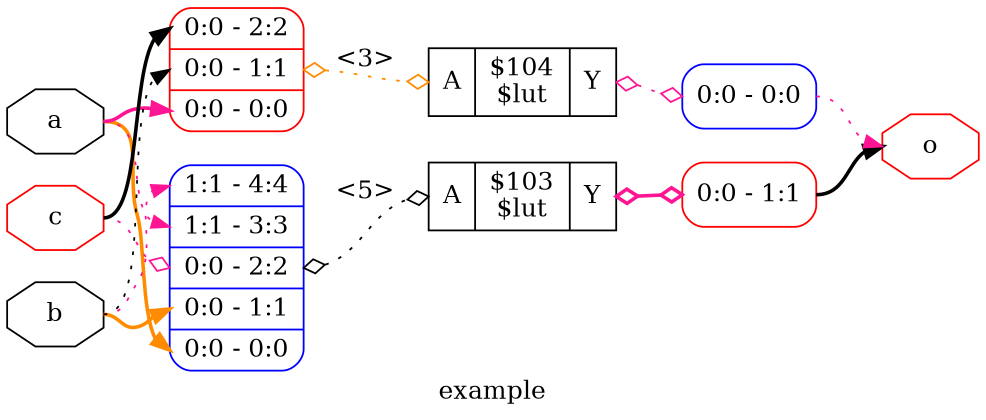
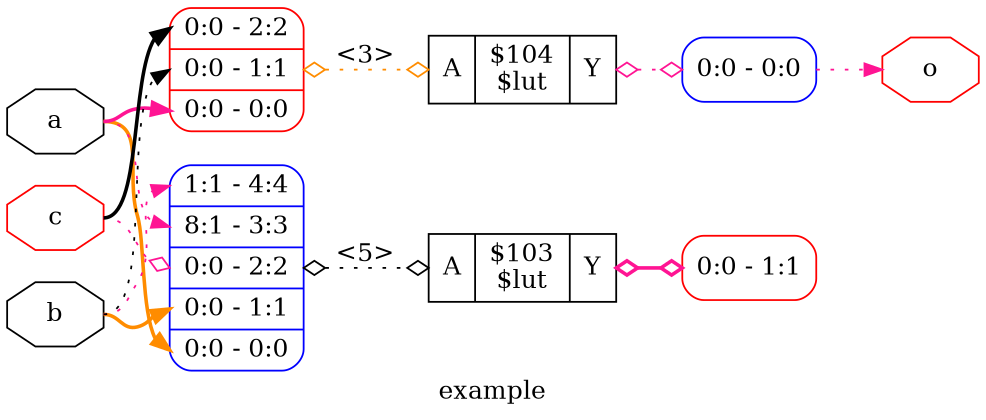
(844, 178) -> none
(237, 226) -> (237, 226)
